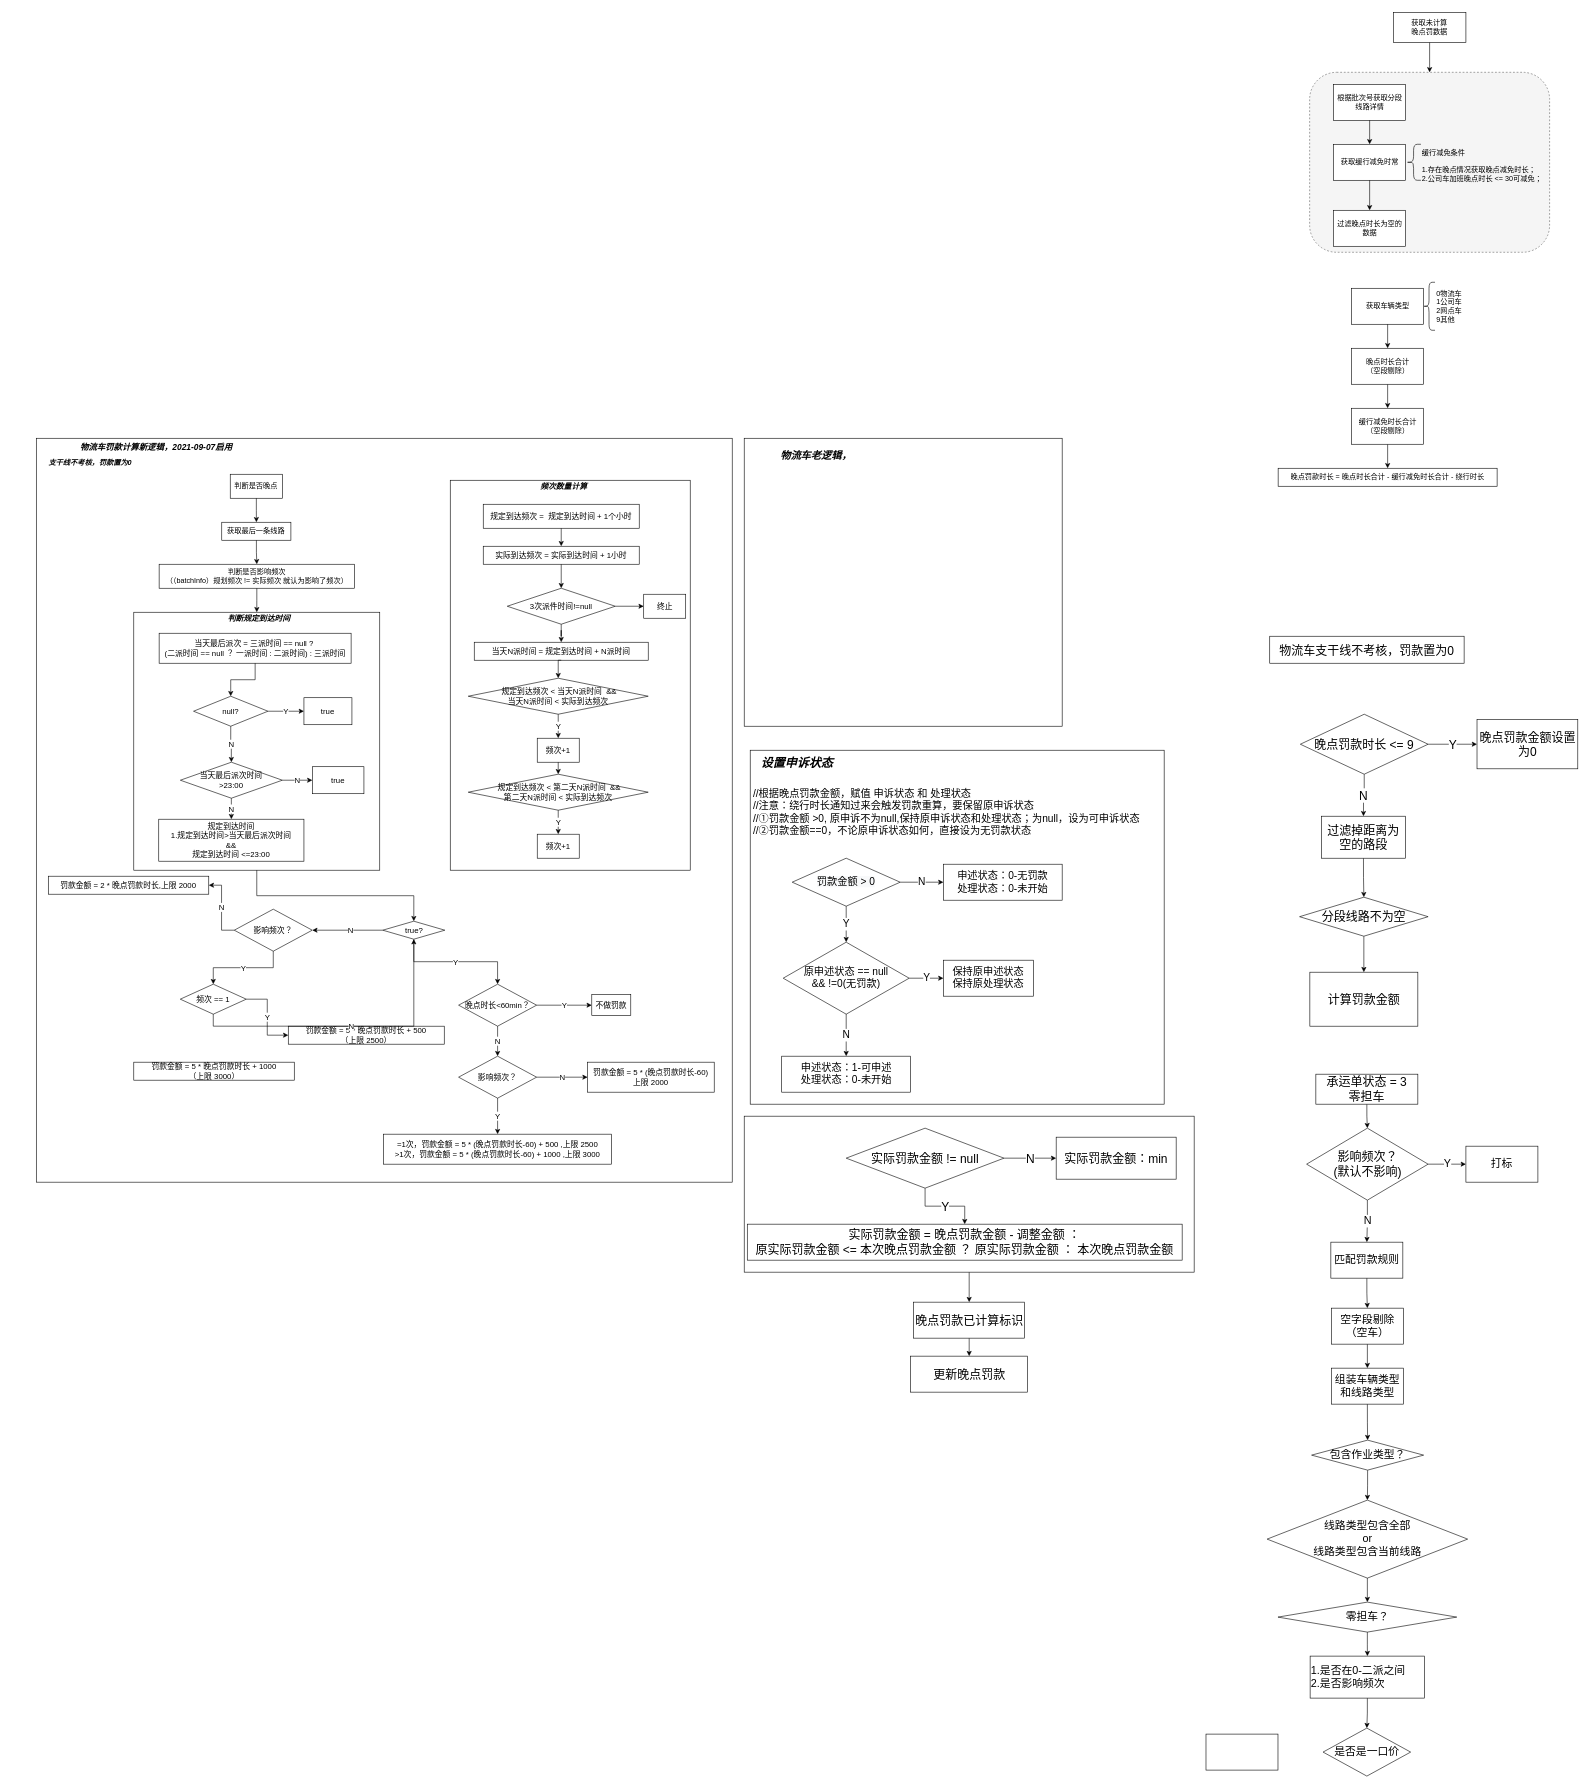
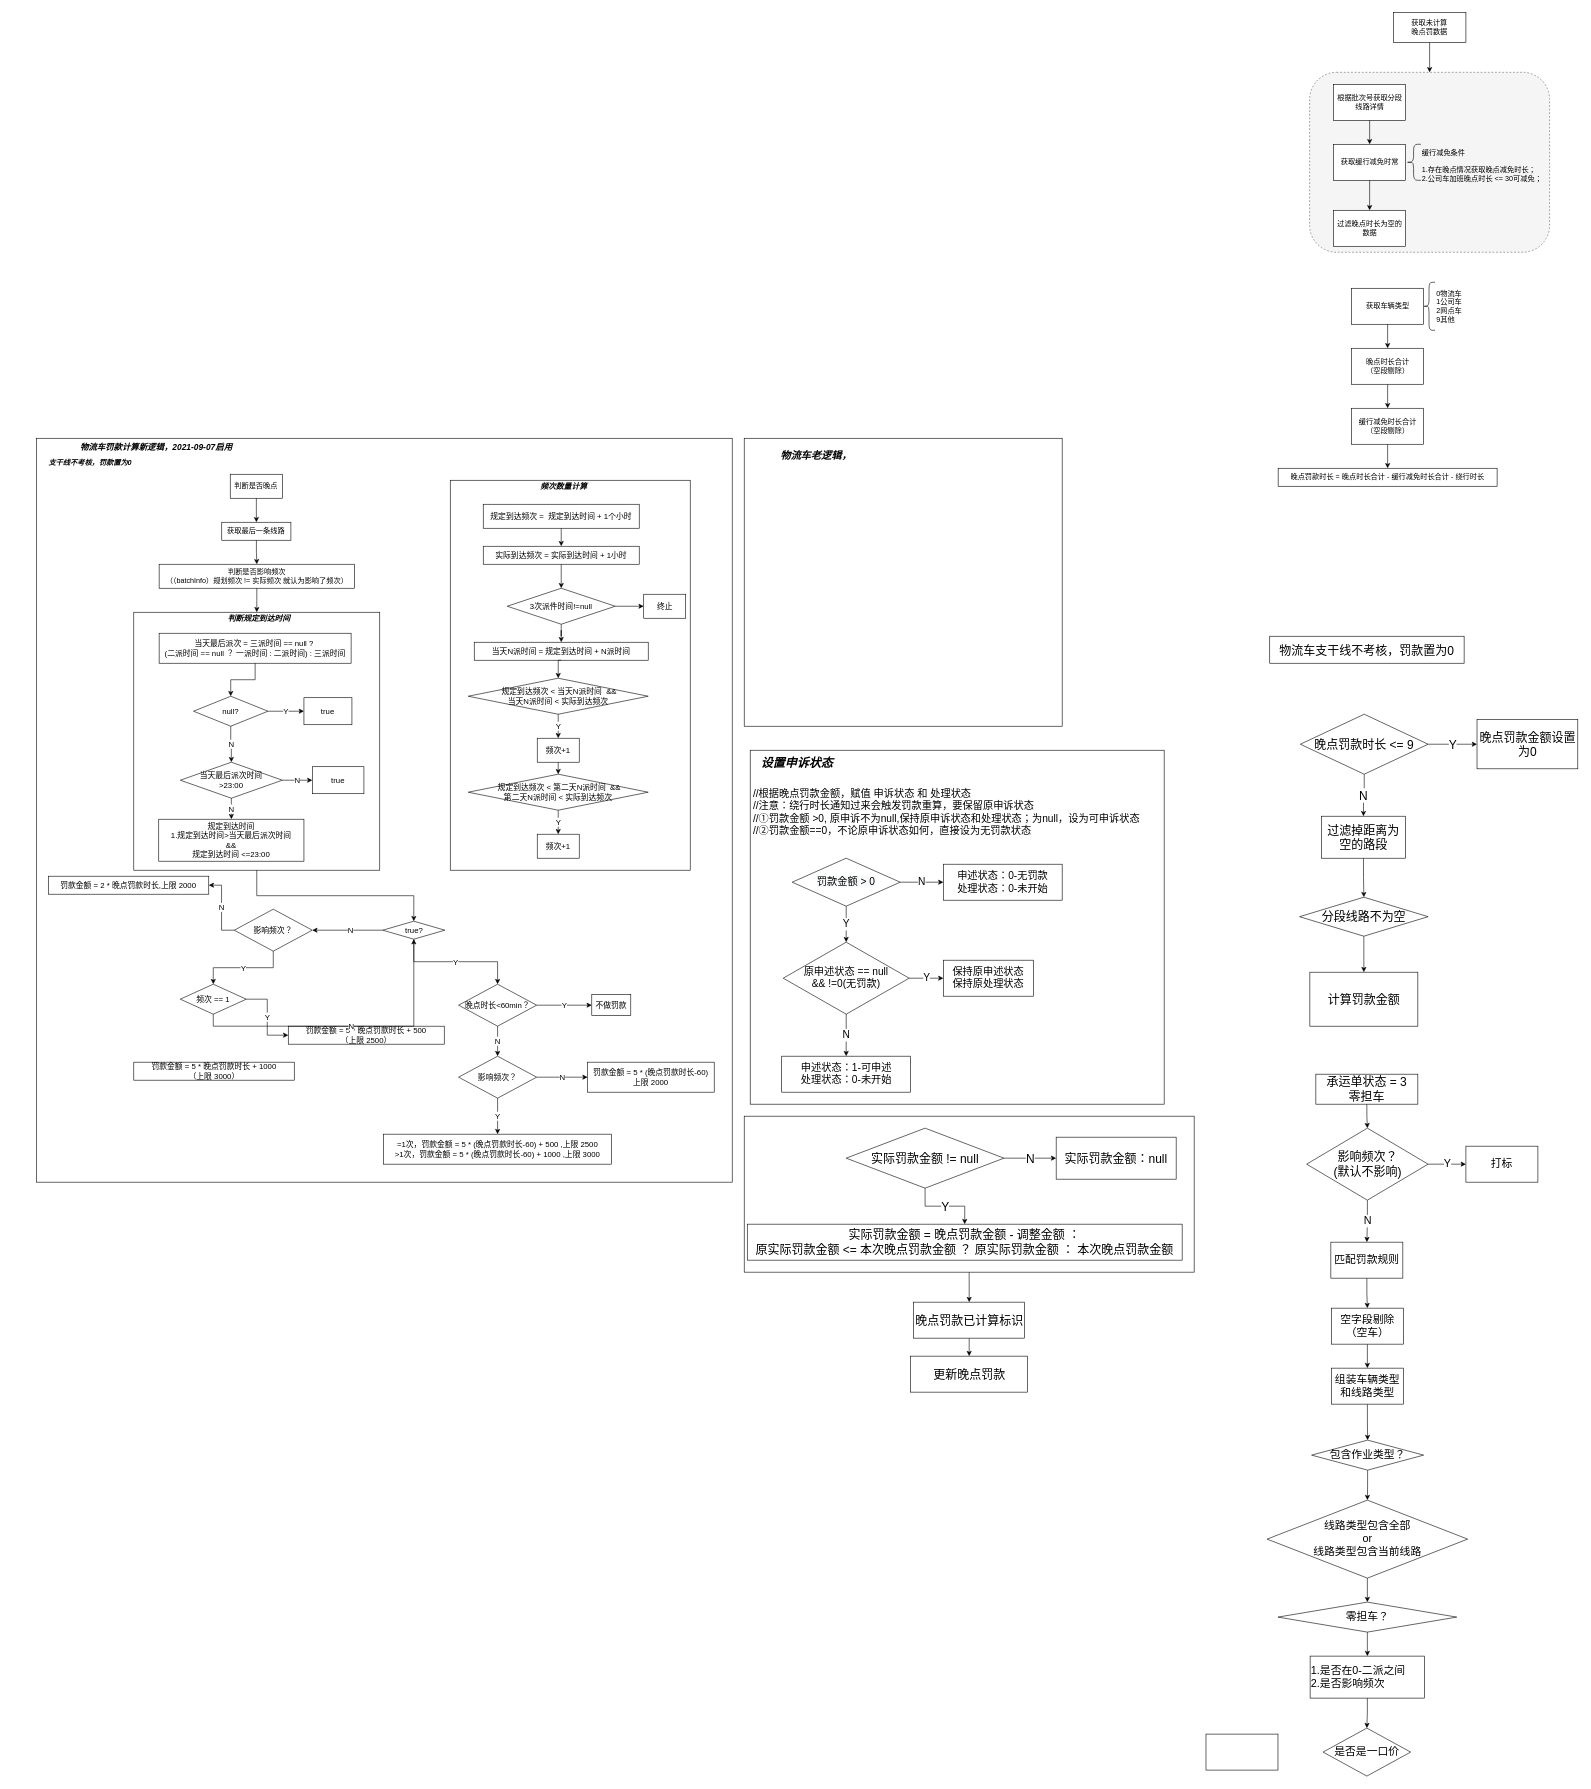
(1116, 1158) -> (1116, 1158)
